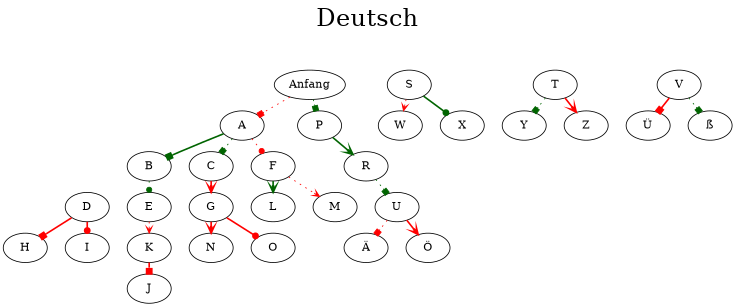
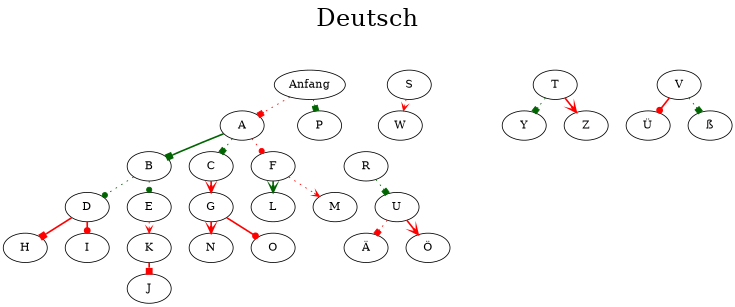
(665, 103) -> (665, 103)
(462, 126) -> none
(340, 144) -> none
none -> (120, 185)
